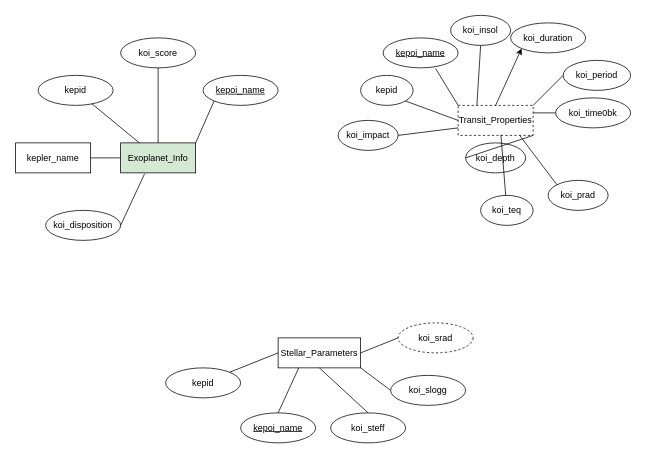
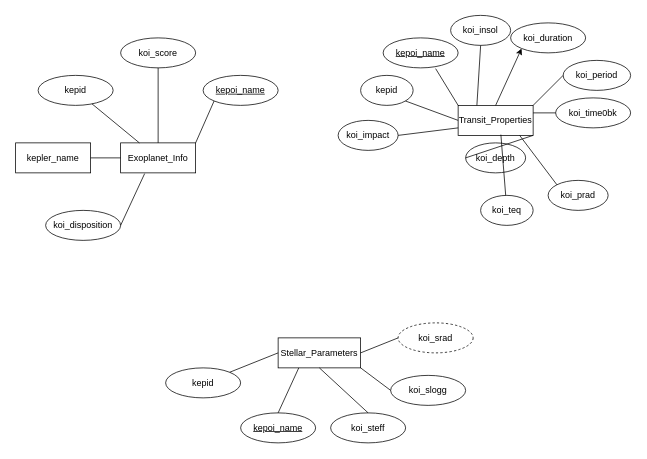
(495, 120) -> (495, 120)
(158, 158) -> (158, 158)
